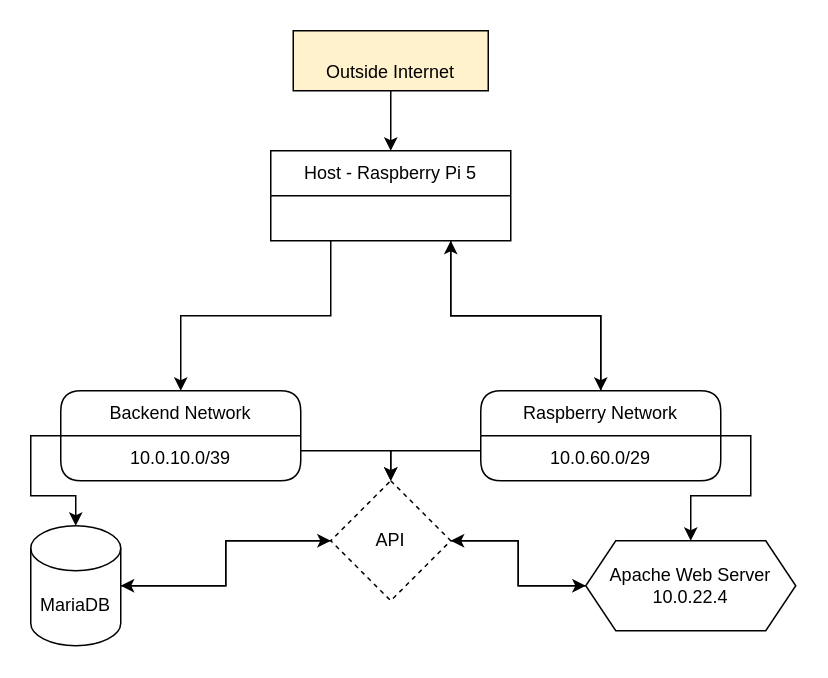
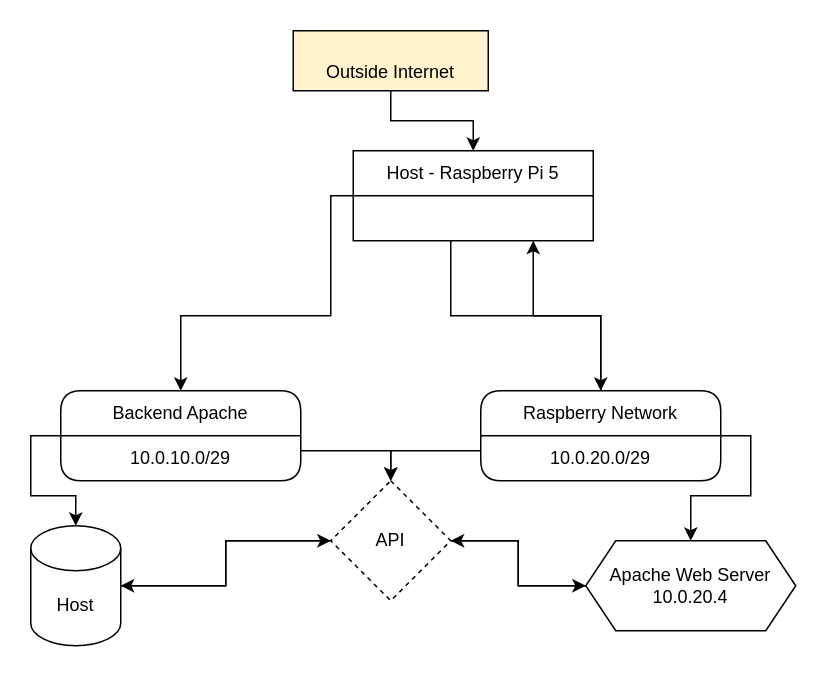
(391, 196) -> (473, 196)
(181, 413) -> (181, 413)
(181, 458) -> (181, 458)
(601, 458) -> (601, 458)
(691, 586) -> (691, 586)
(76, 605) -> (76, 605)
